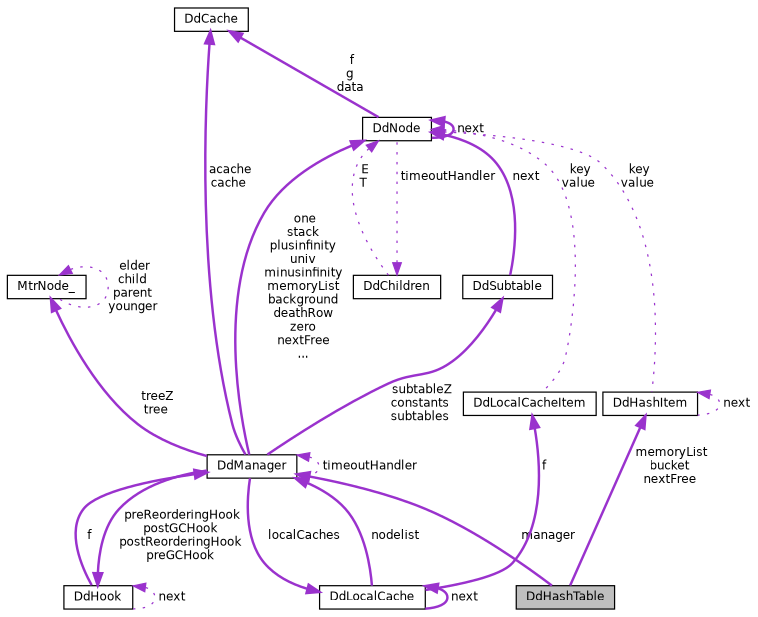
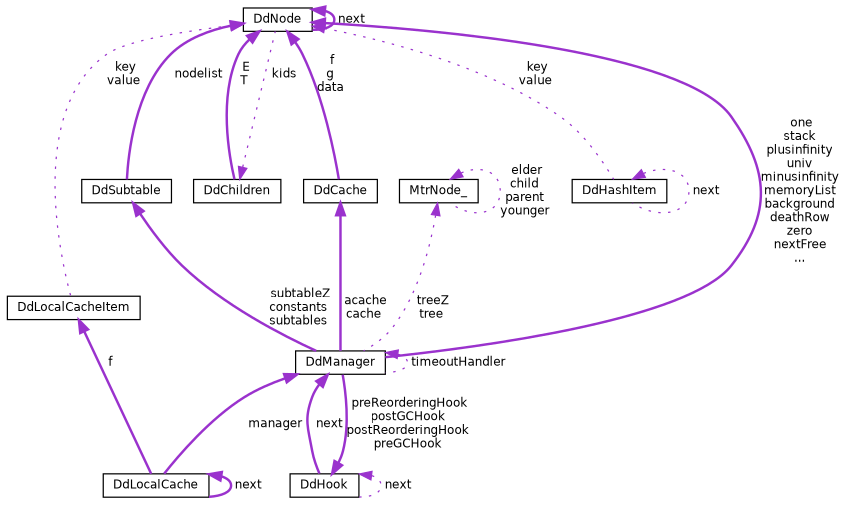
(310, 77) -> (323, 109)
(446, 177) -> (283, 74)
(524, 177) -> (197, 74)
(356, 214) -> (227, 107)
(114, 402) -> (413, 291)
(88, 536) -> (328, 424)
(394, 536) -> (273, 424)
(255, 547) -> none
(565, 597) -> none
